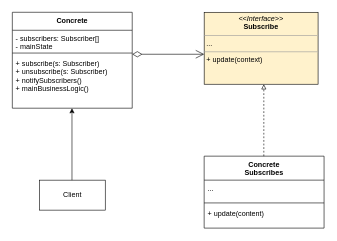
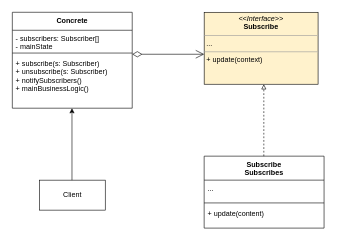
(264, 164) -> (264, 164)
